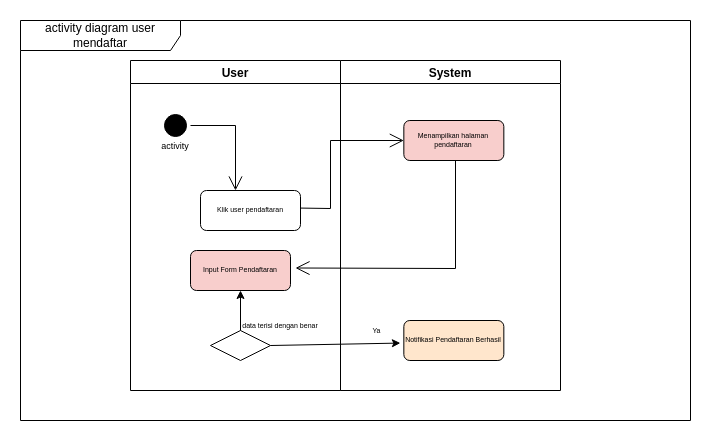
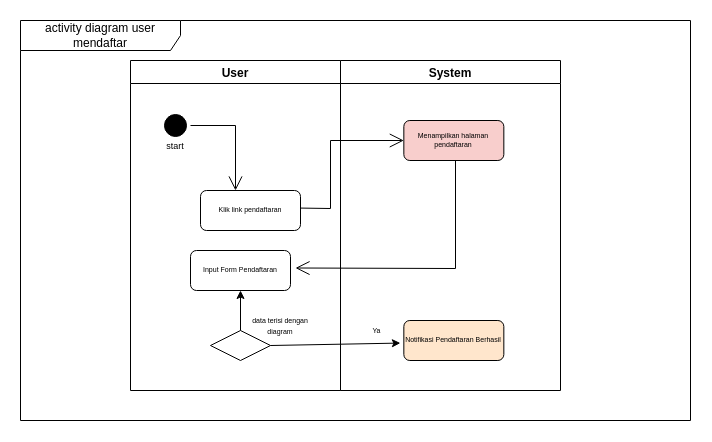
(176, 146) -> (176, 146)
(251, 211) -> (251, 211)
(241, 271) -> (241, 271)
(281, 326) -> (281, 326)
